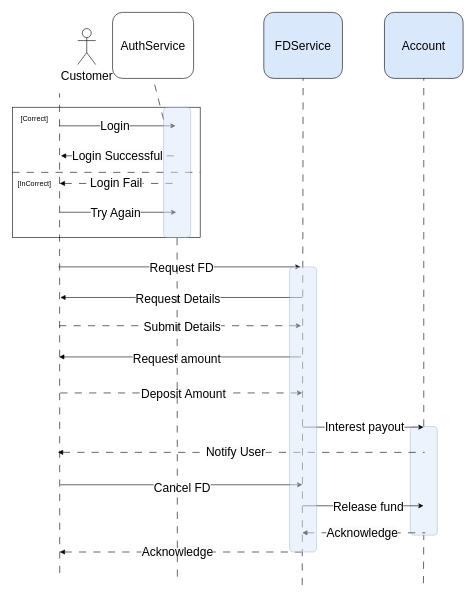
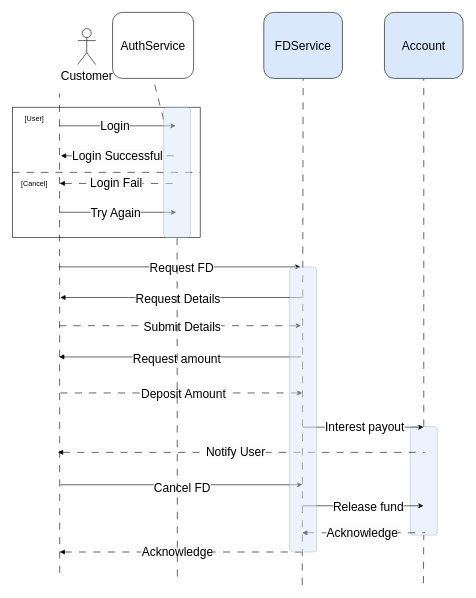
(35, 119) -> (35, 119)
(35, 183) -> (35, 183)
